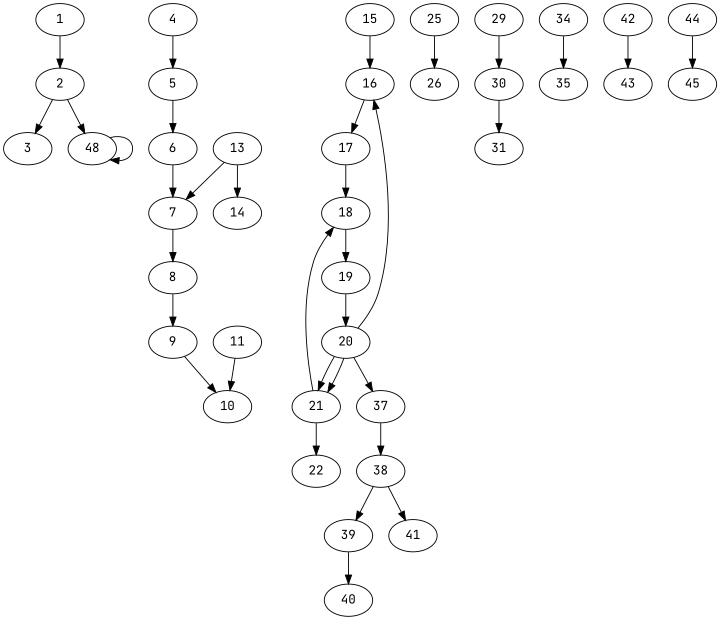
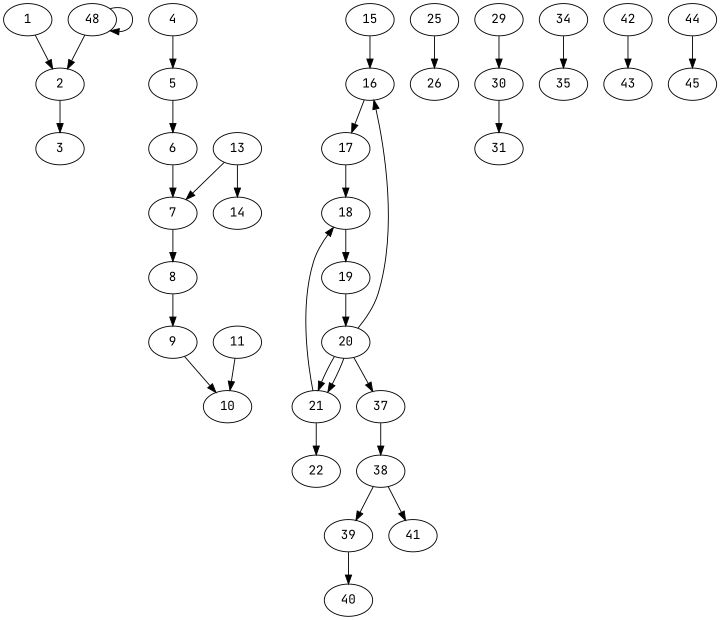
(74, 112) -> (78, 48)
